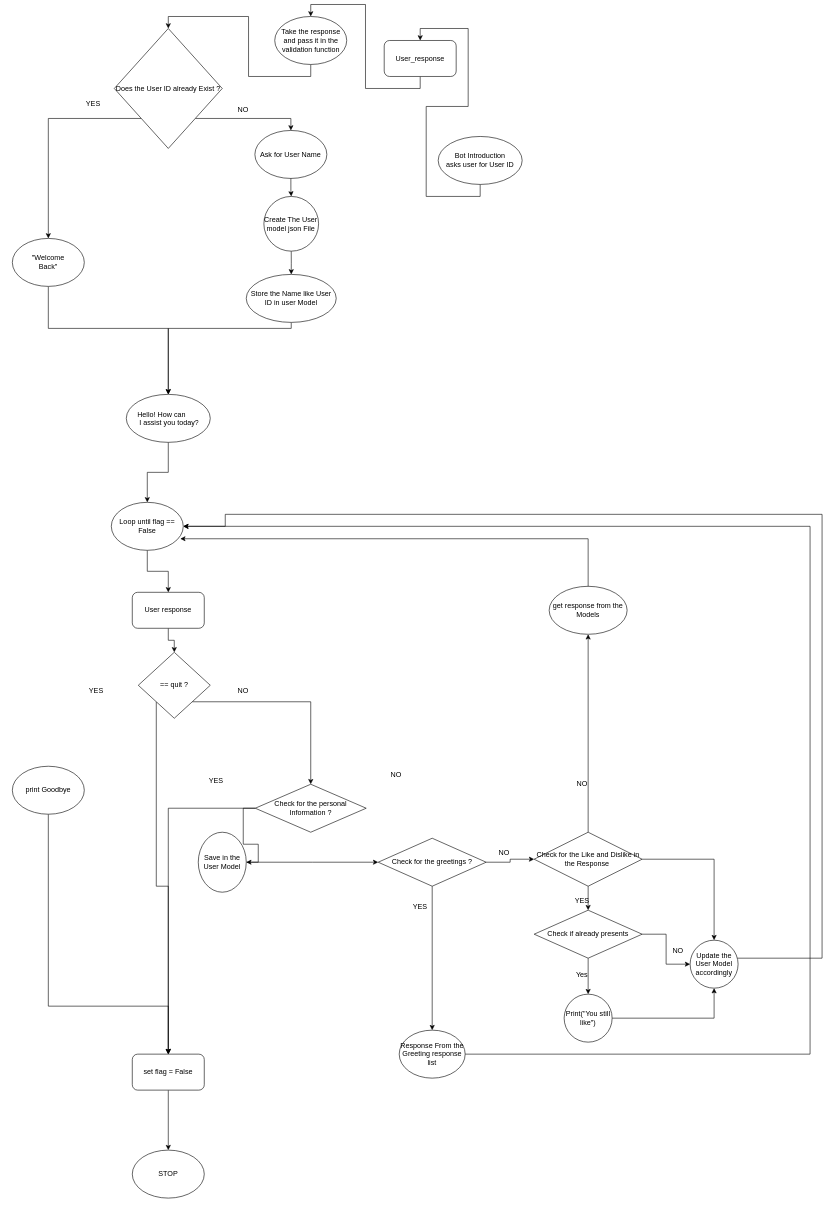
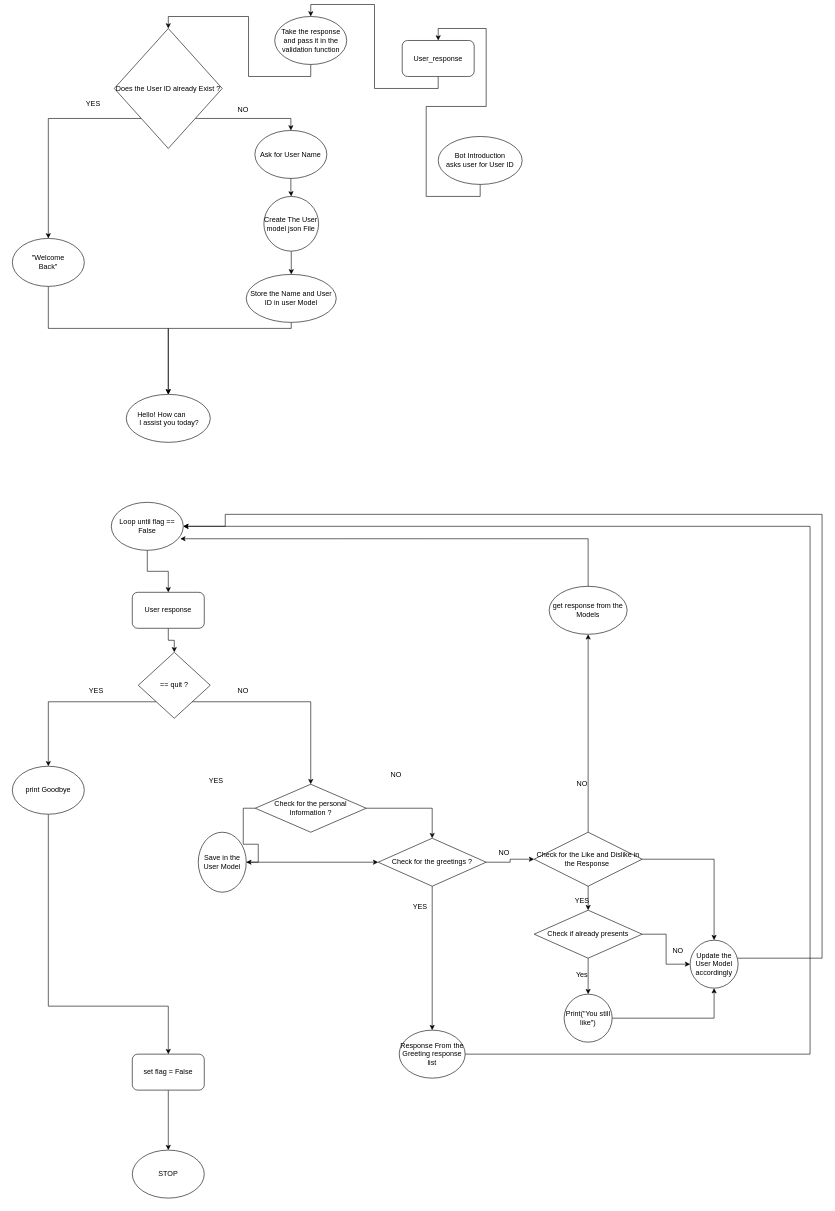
(420, 59) -> (438, 59)
(291, 299) -> (291, 299)
(159, 473) -> none
(156, 799) -> (48, 702)
(168, 810) -> (431, 809)
